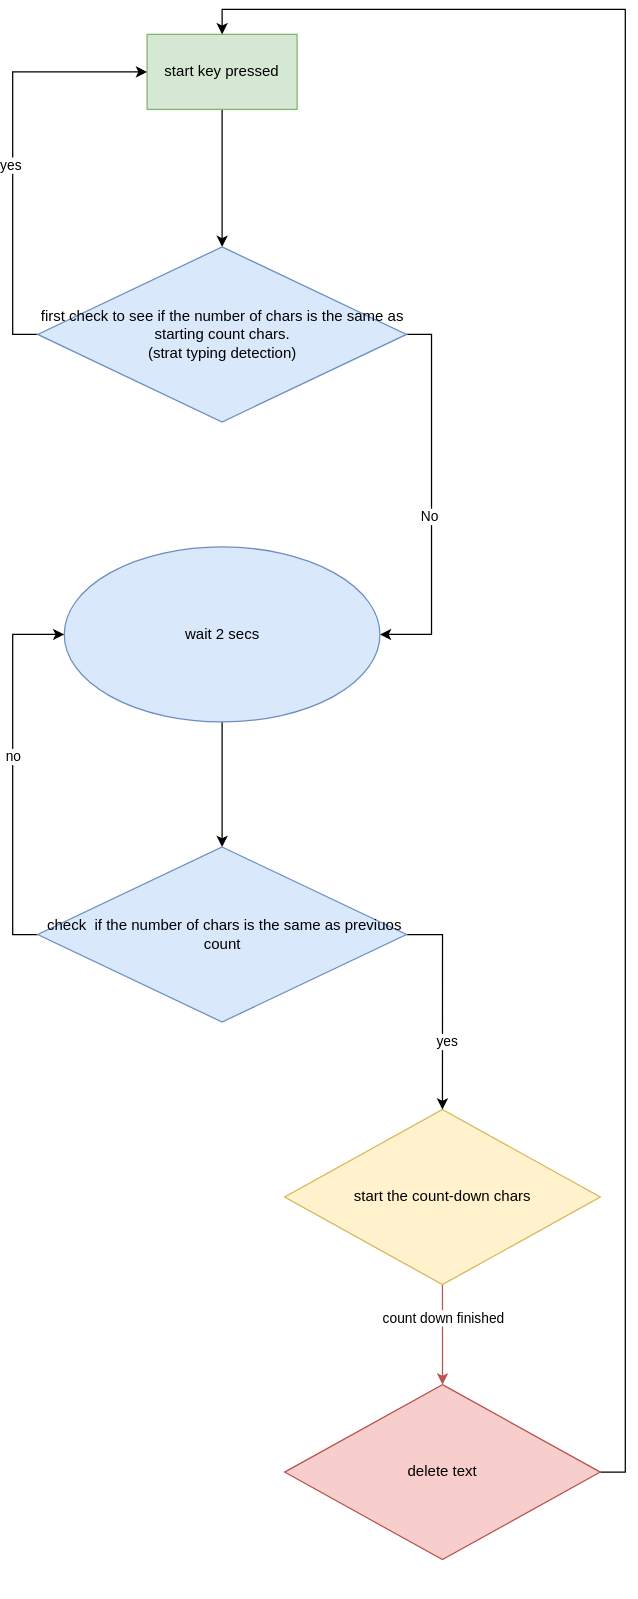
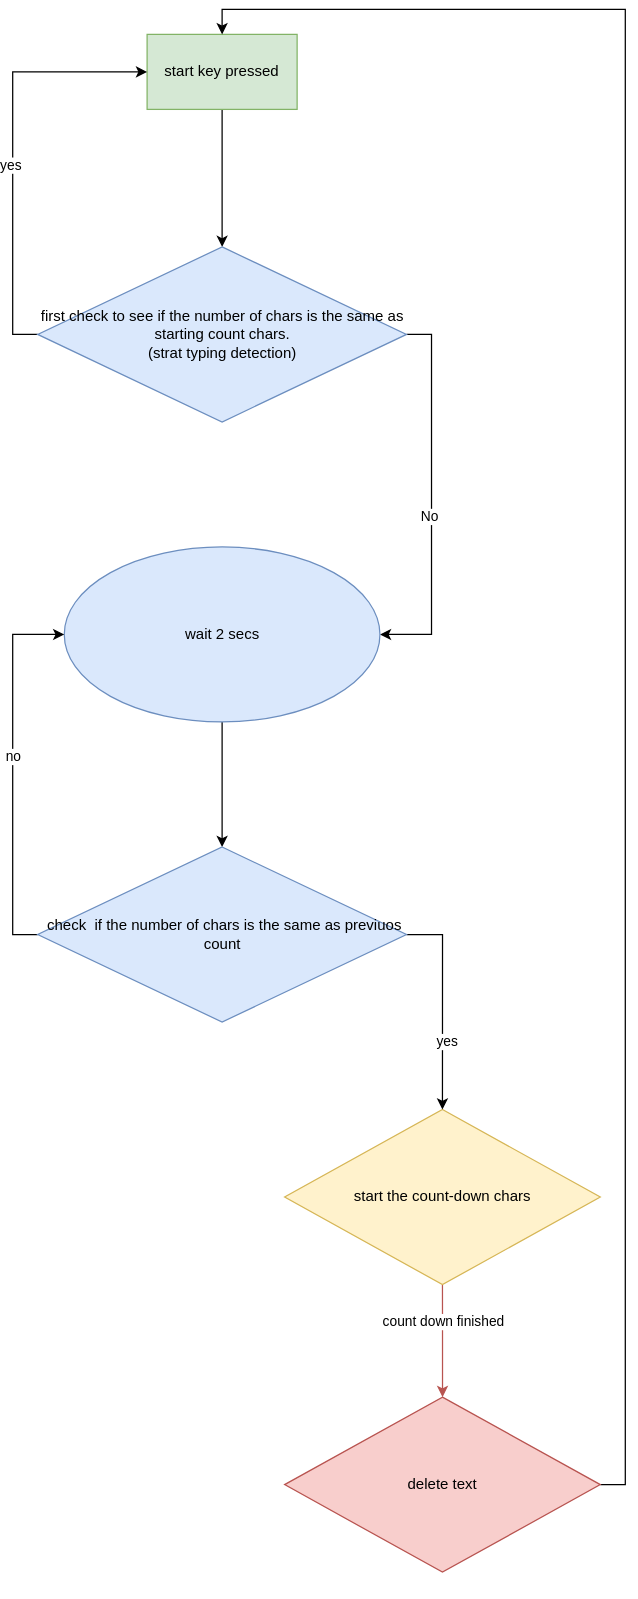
(442, 1472) -> (442, 1484)
